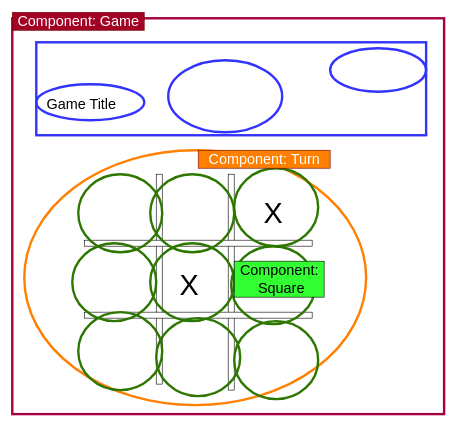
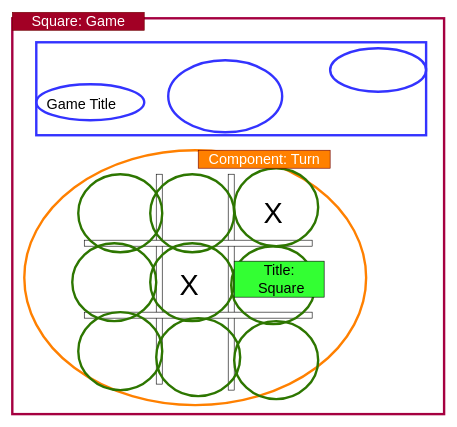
(79, 21) -> (79, 21)
(280, 279) -> (280, 279)
